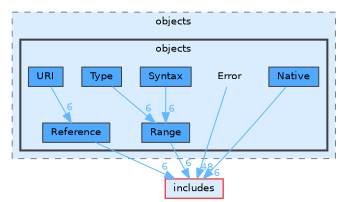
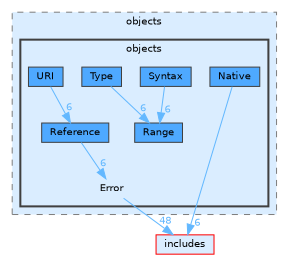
(178, 156) -> none
(144, 165) -> (91, 156)
